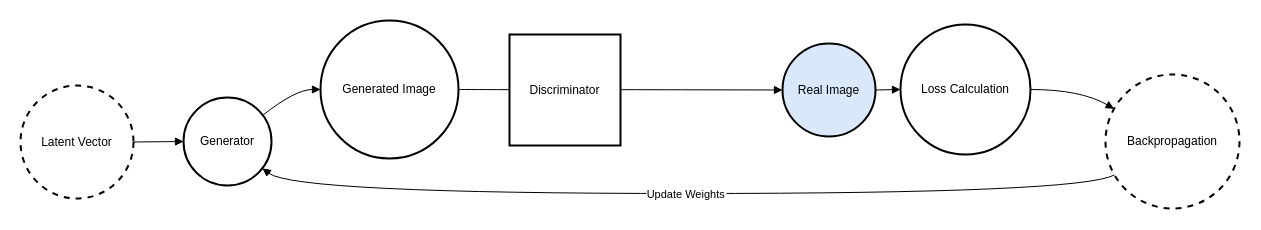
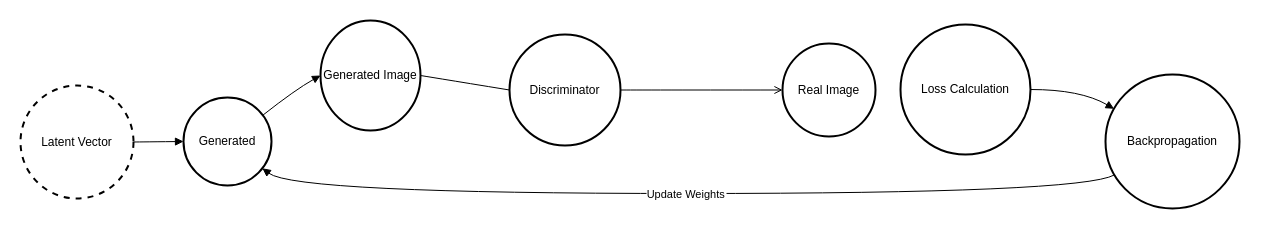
(390, 90) -> (371, 76)
(565, 90) -> (565, 90)
(773, 90) -> (775, 90)
(829, 90) -> (829, 90)
(883, 90) -> none
(228, 142) -> (228, 142)
(1173, 142) -> (1173, 142)
